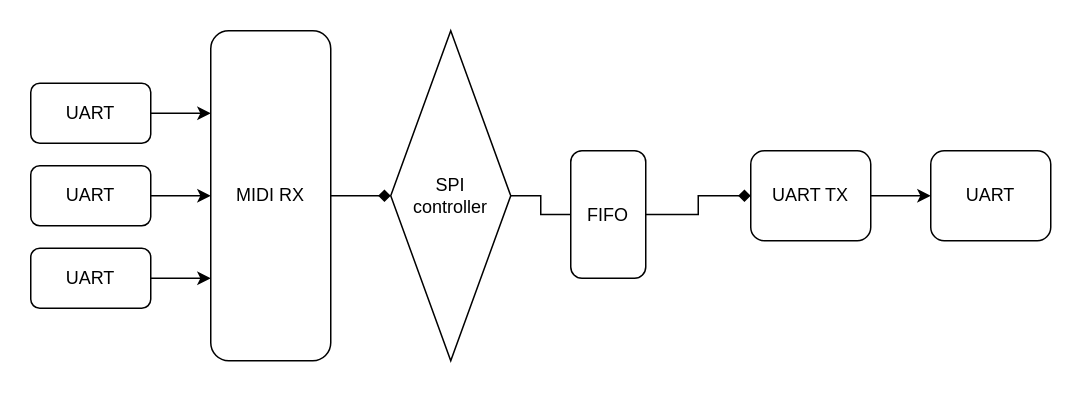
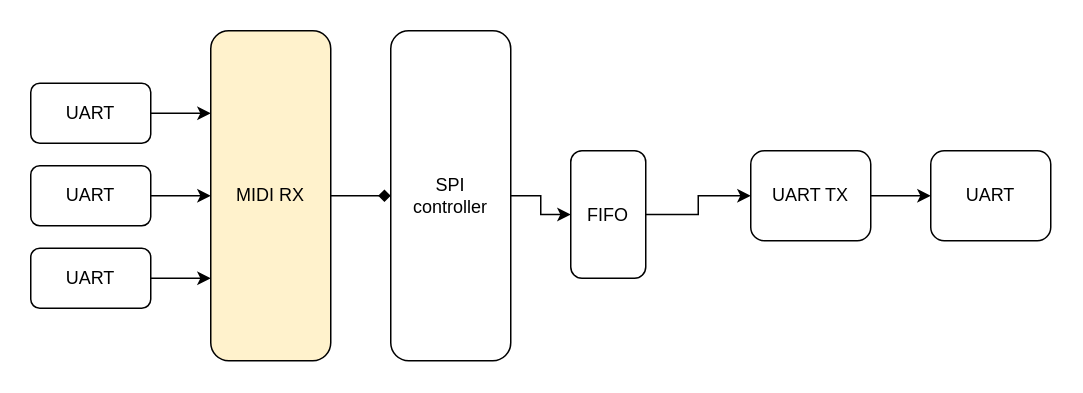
(271, 196) -> (271, 196)
(451, 196) -> (451, 196)
(738, 196) -> (739, 196)
(563, 215) -> (559, 215)
